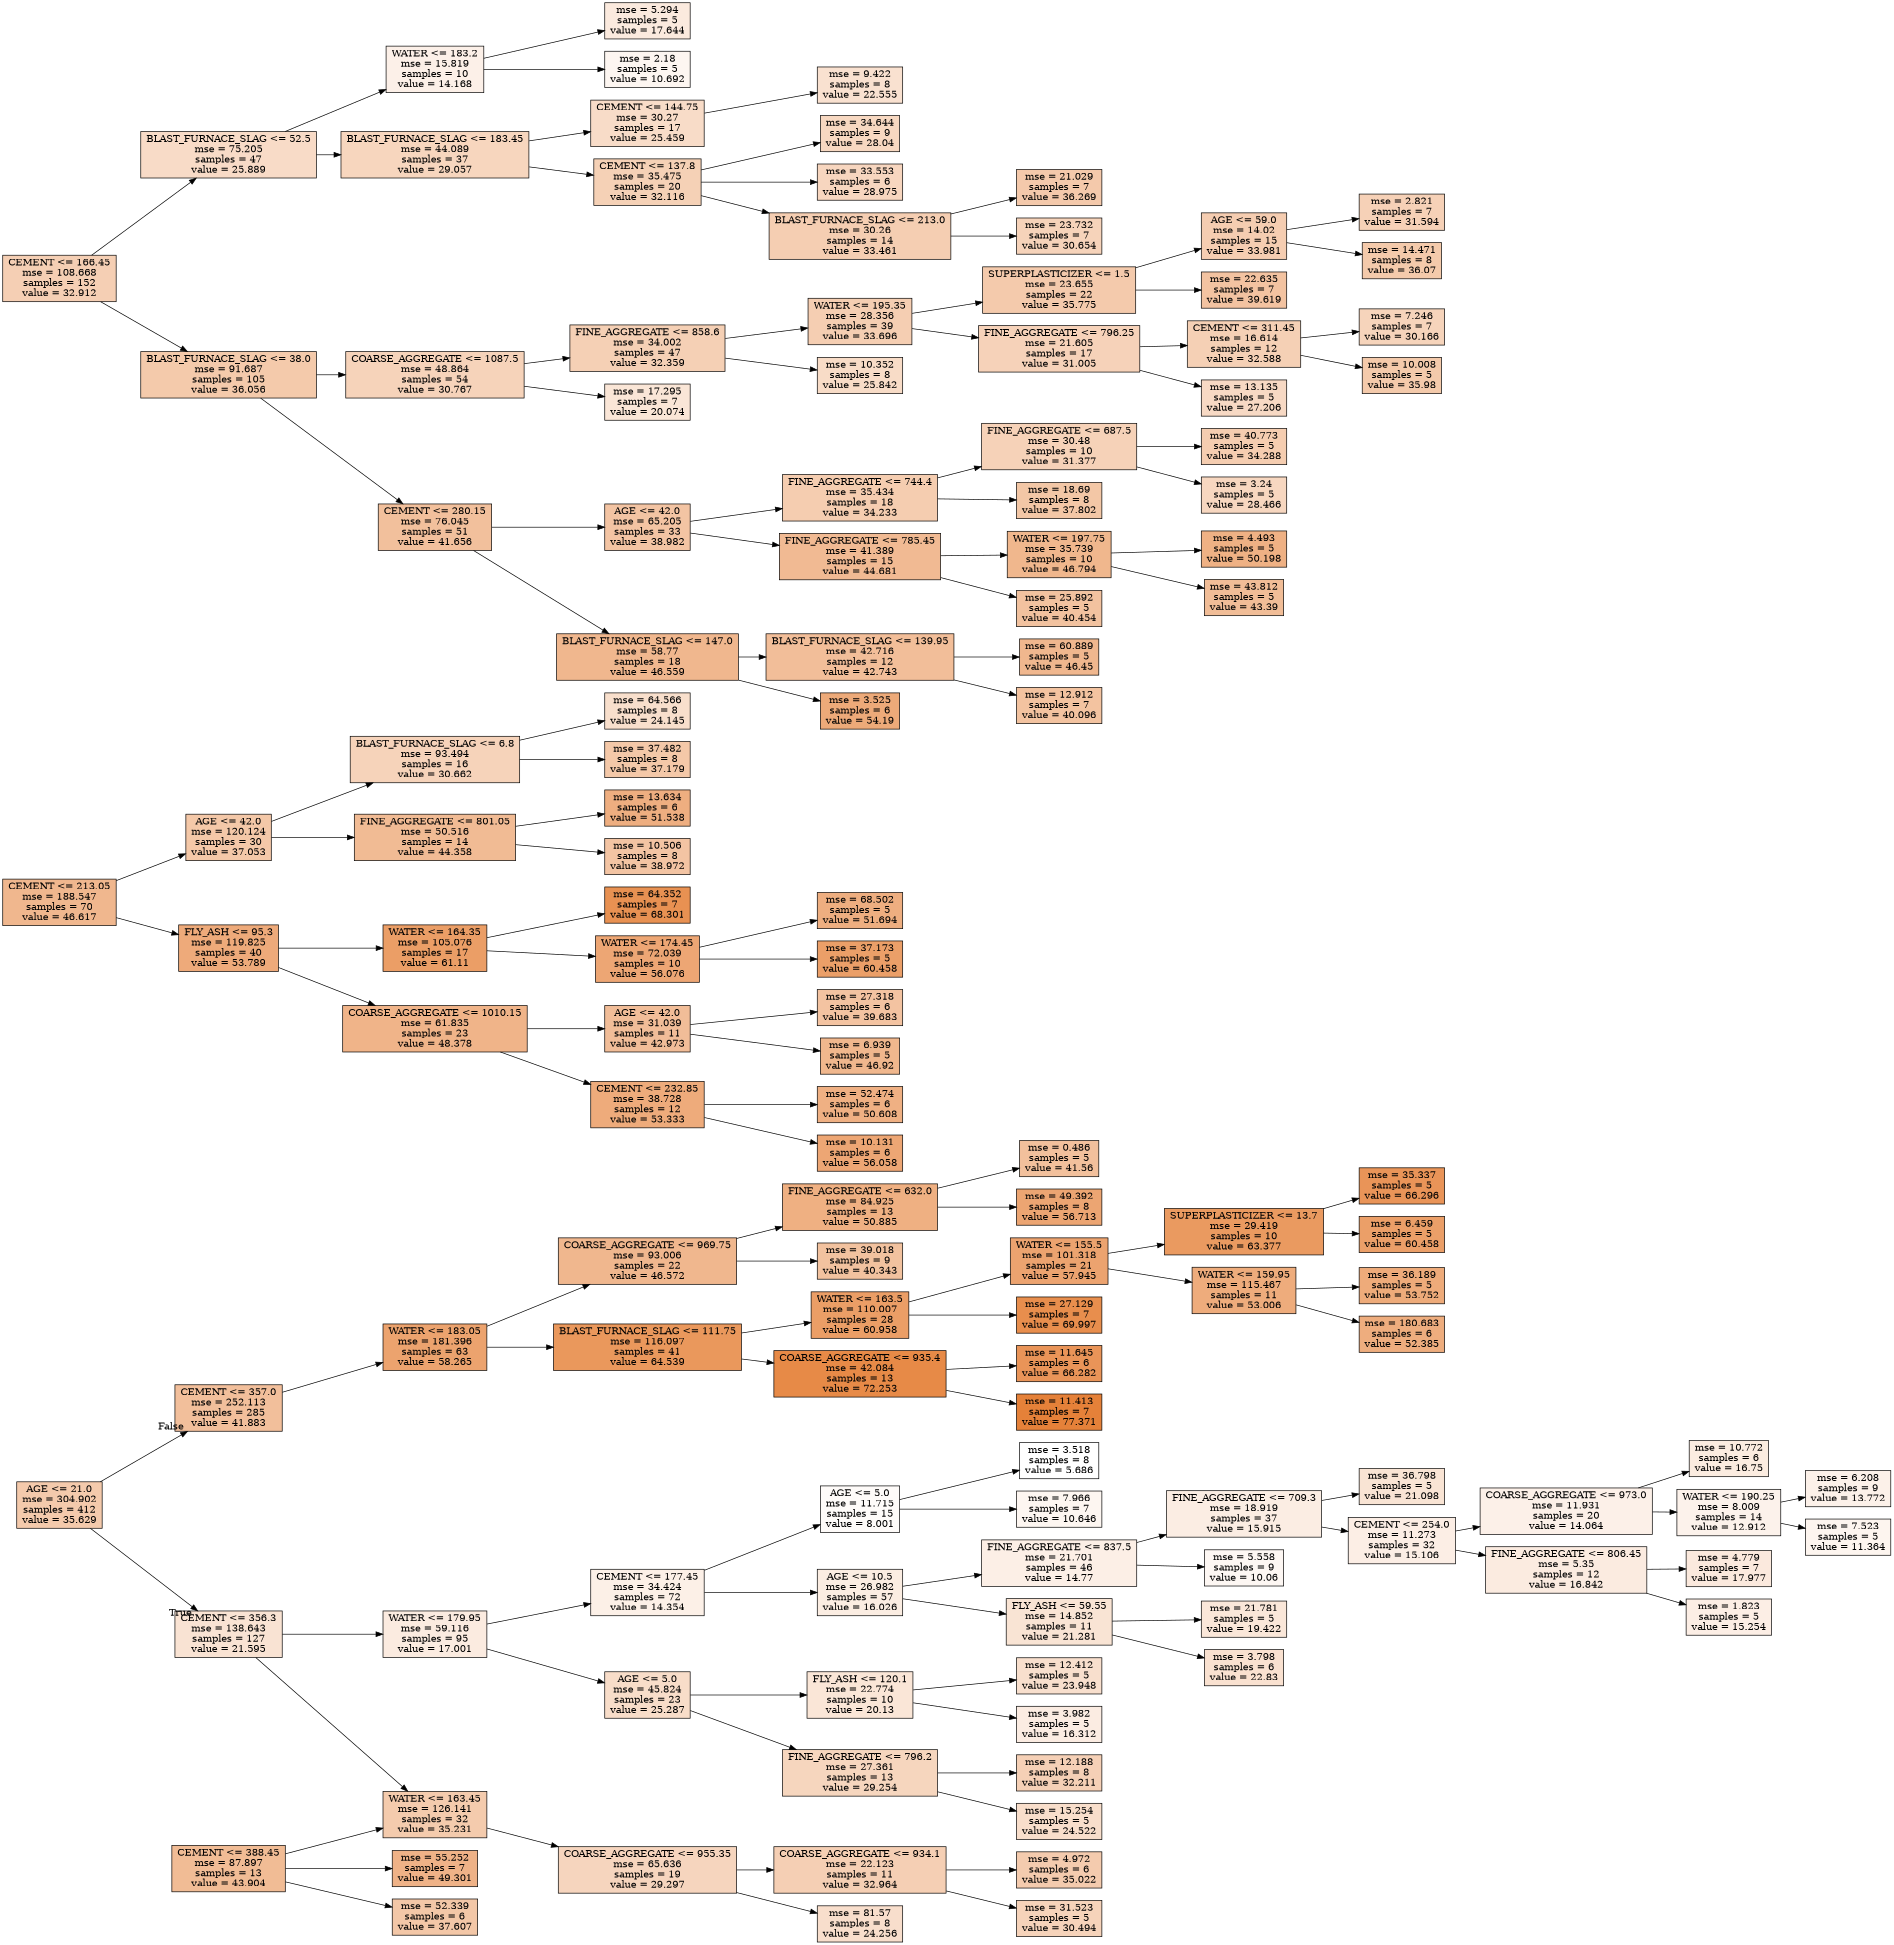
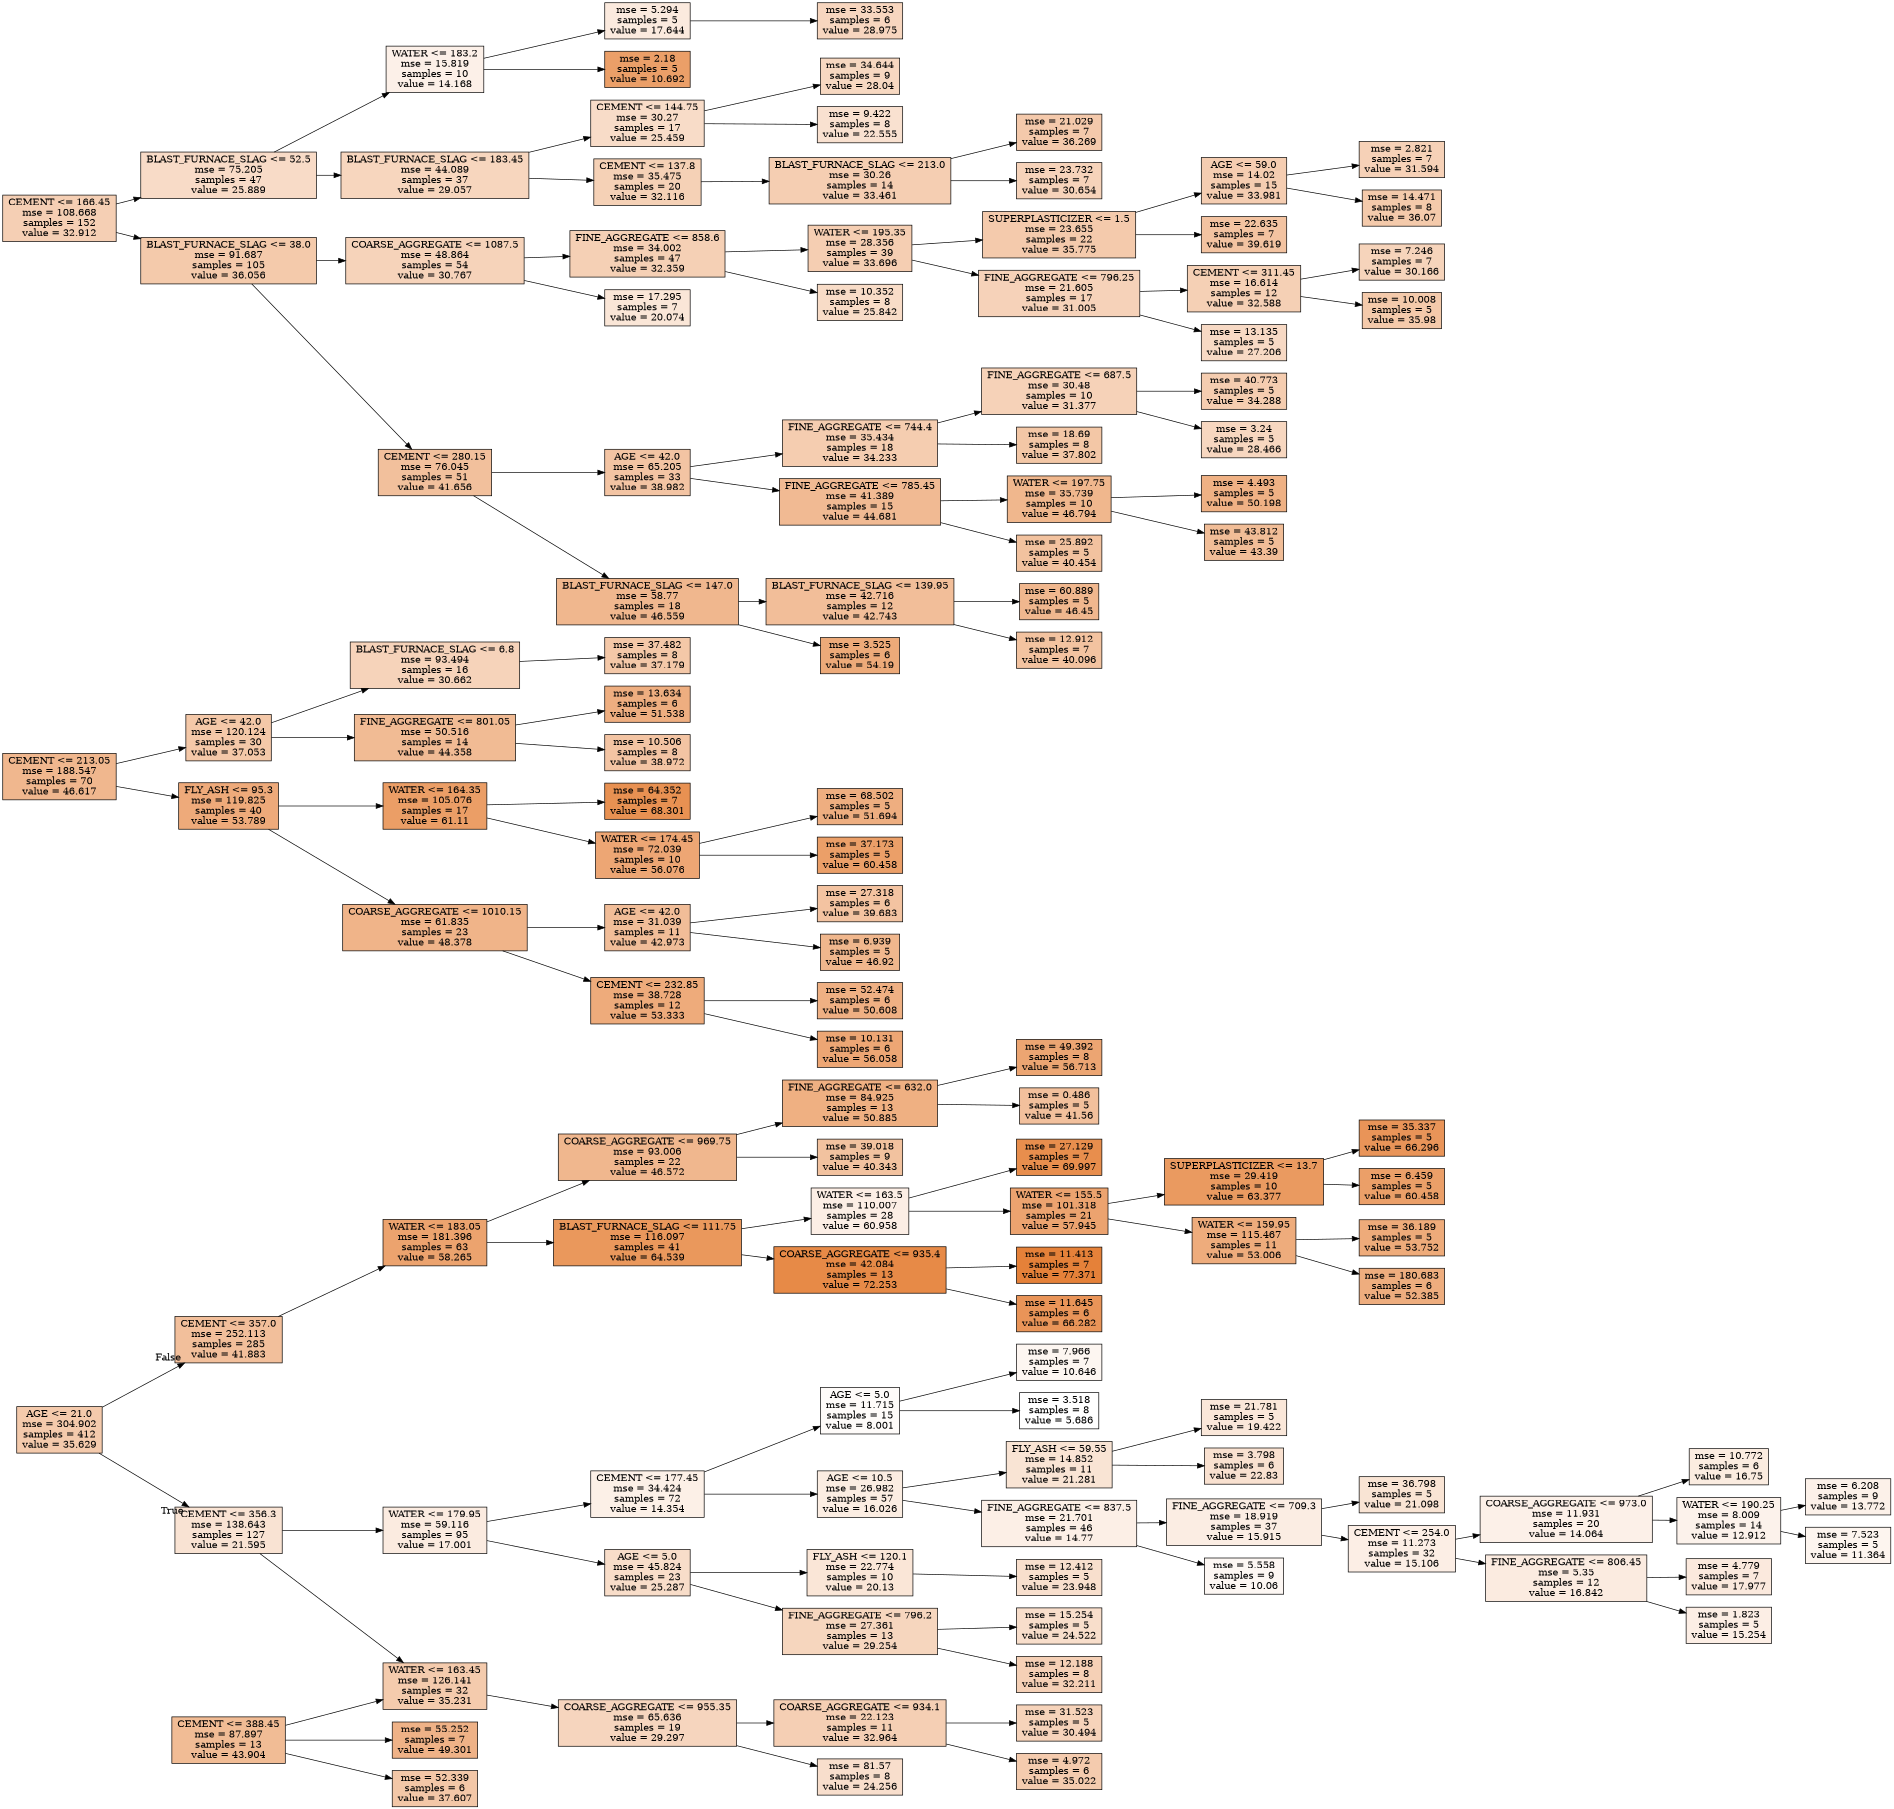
(647, 69) -> (647, 69)
(757, 157) -> (759, 99)
(756, 182) -> (750, 21)
(647, 711) -> none
(860, 1315) -> (860, 1211)
(1059, 1724) -> none
